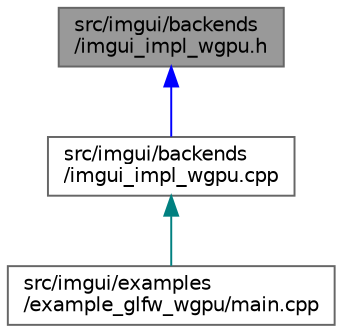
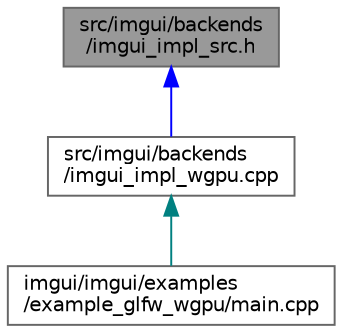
(171, 37) -> (171, 37)
(171, 295) -> (171, 295)
